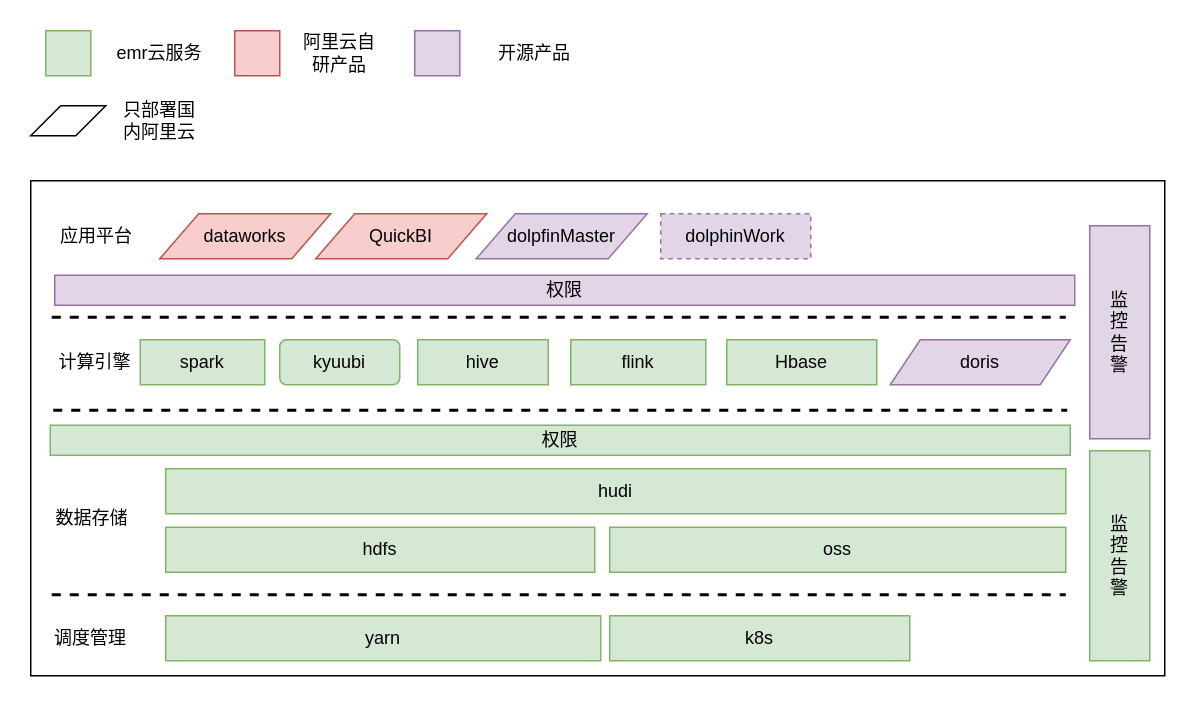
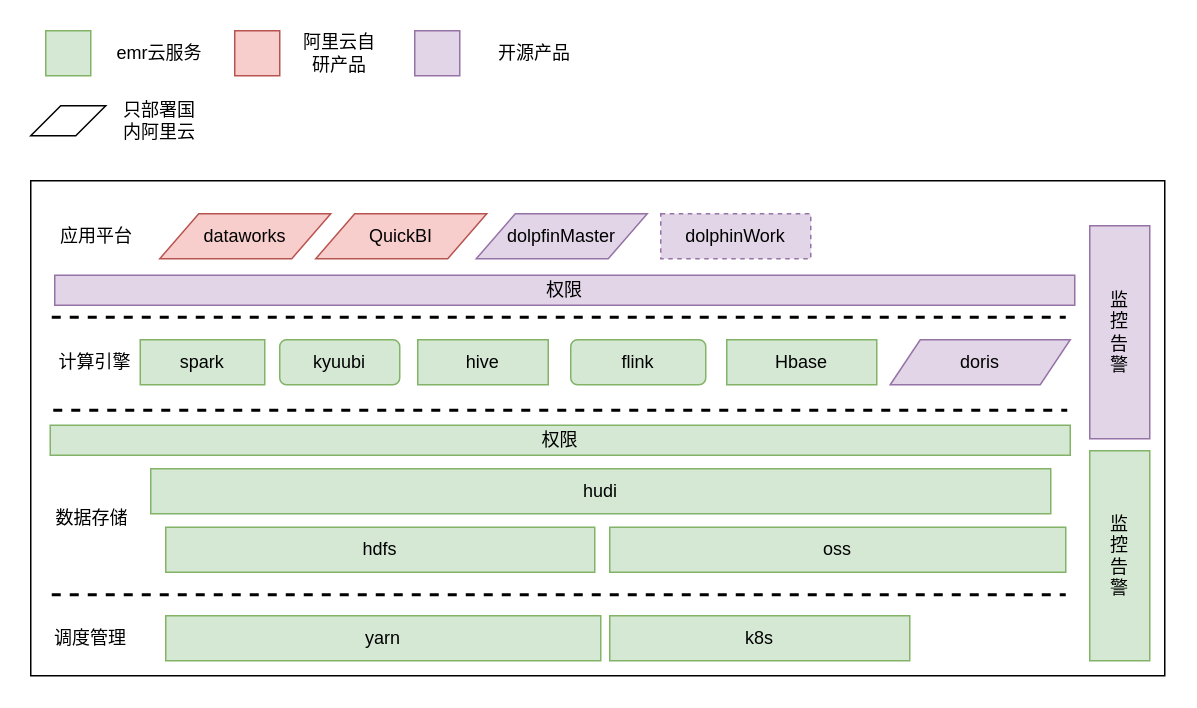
(638, 362) -> (638, 362)
(616, 491) -> (601, 491)
